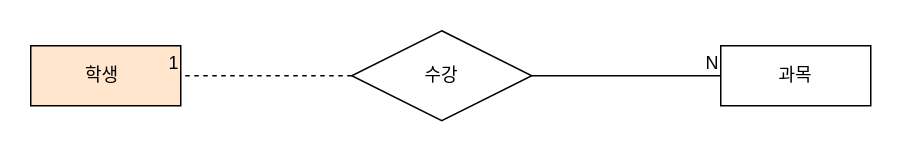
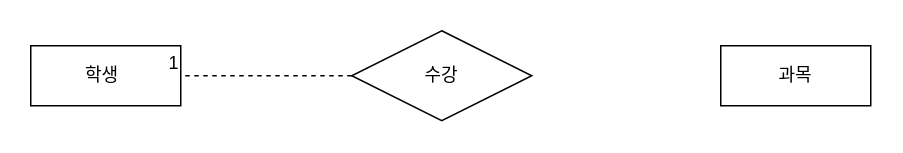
(106, 76) -> (106, 76)
(626, 76) -> none
